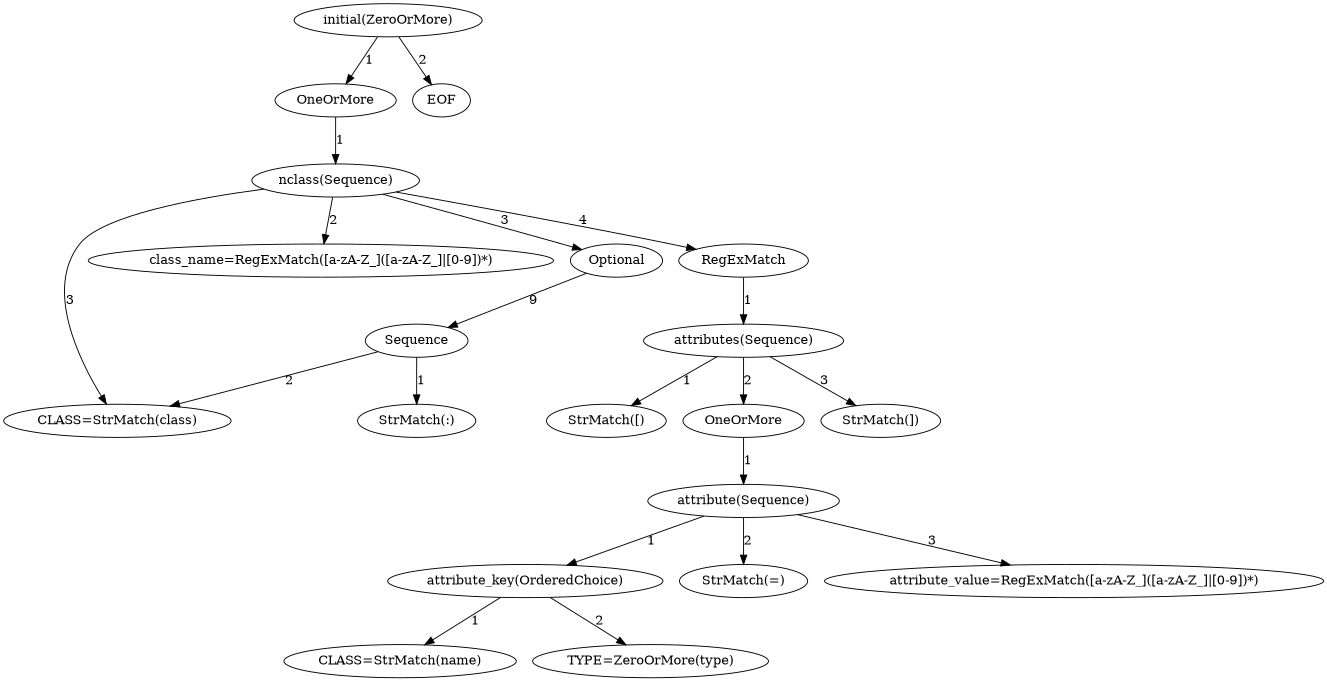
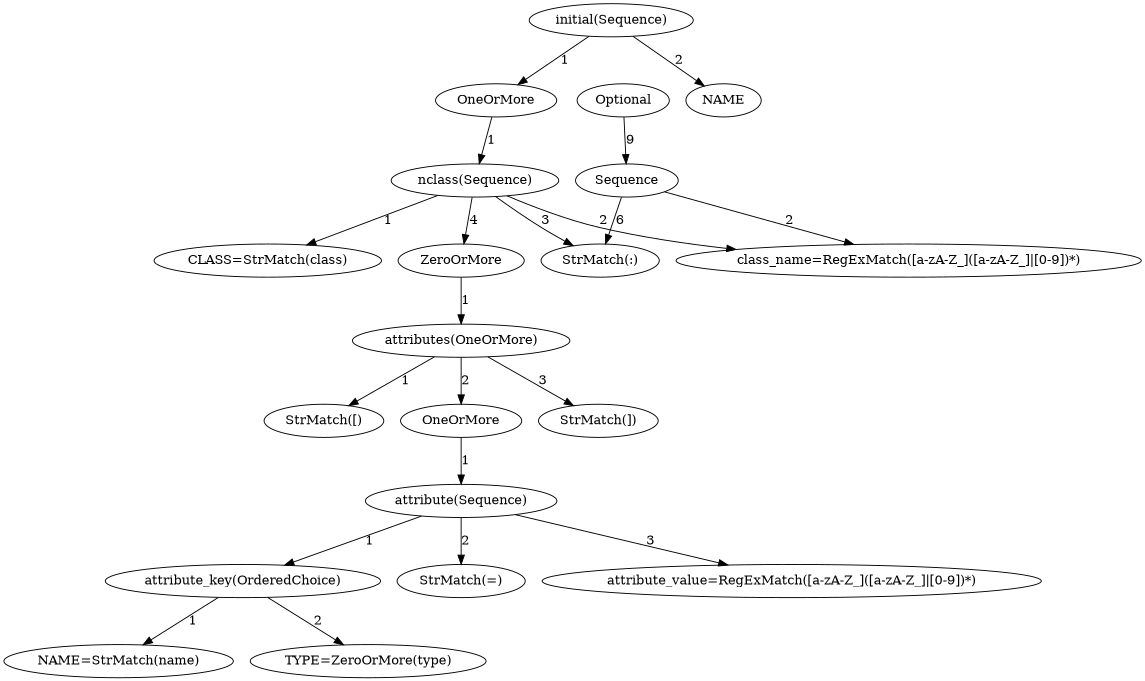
(388, 20) -> (611, 20)
(442, 100) -> (724, 100)
(478, 220) -> (530, 220)
(744, 261) -> (461, 261)
(70, 301) -> (388, 221)
(744, 341) -> (461, 341)
(279, 378) -> (755, 217)
(421, 381) -> (620, 221)
(400, 661) -> (119, 661)
